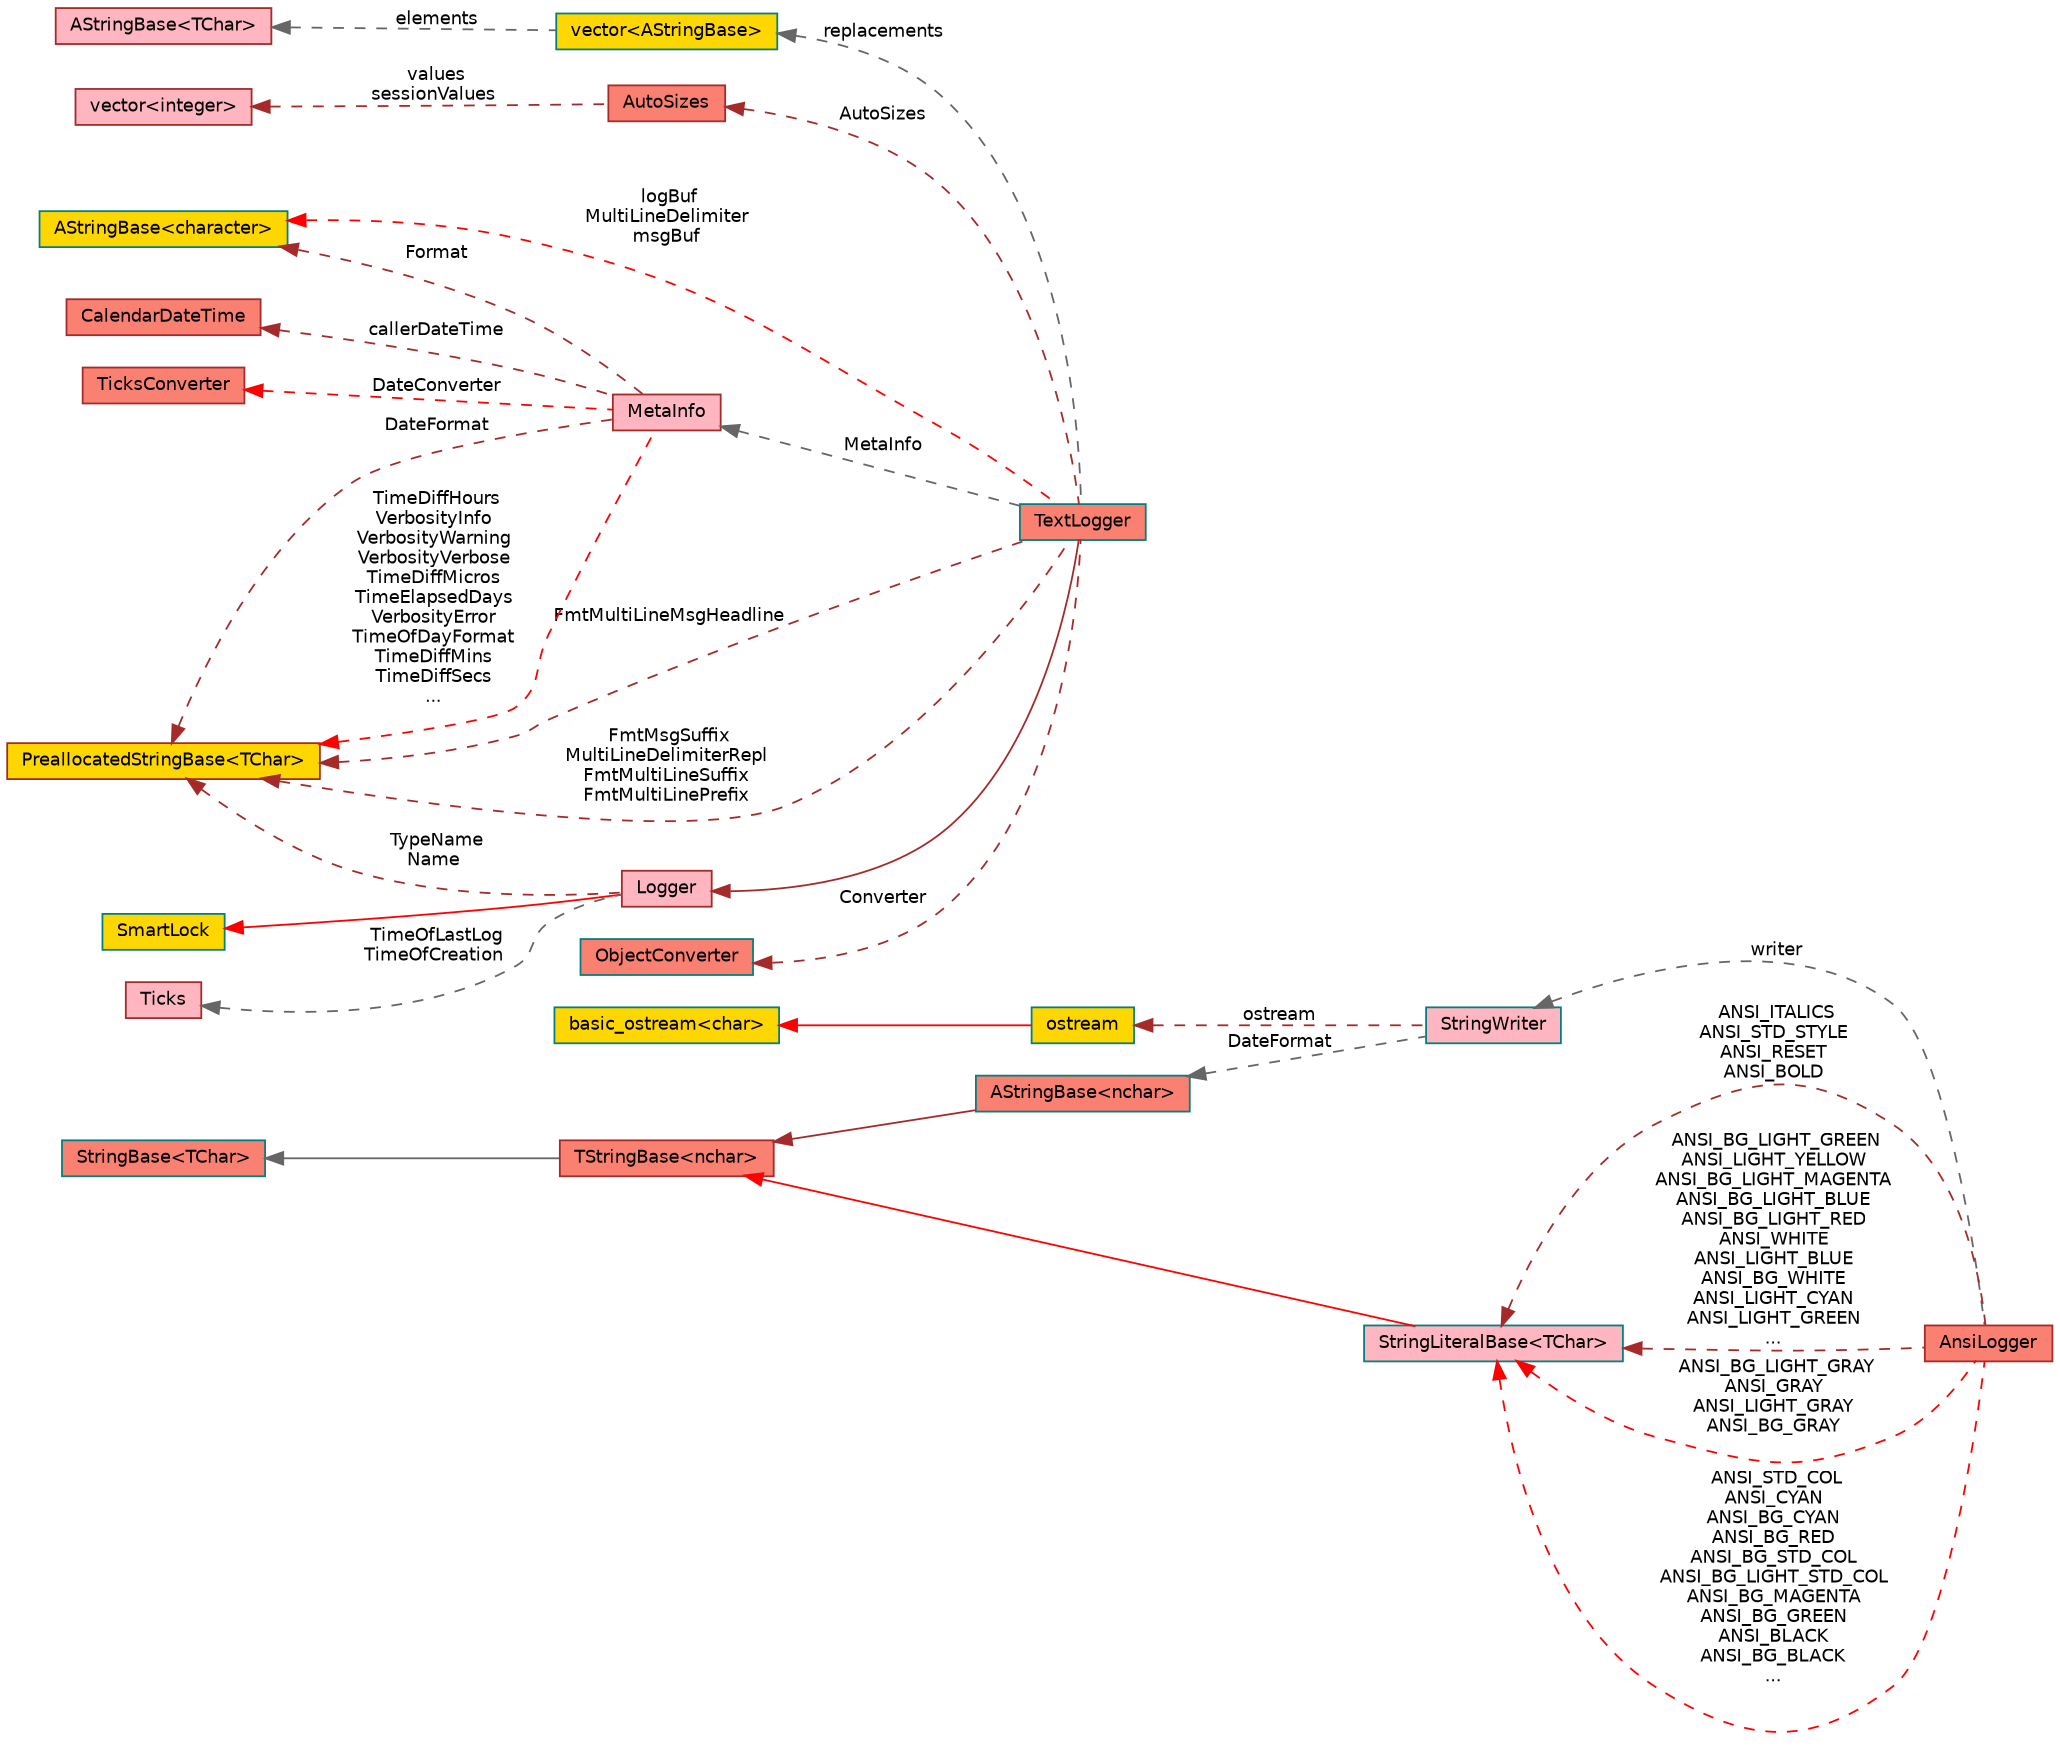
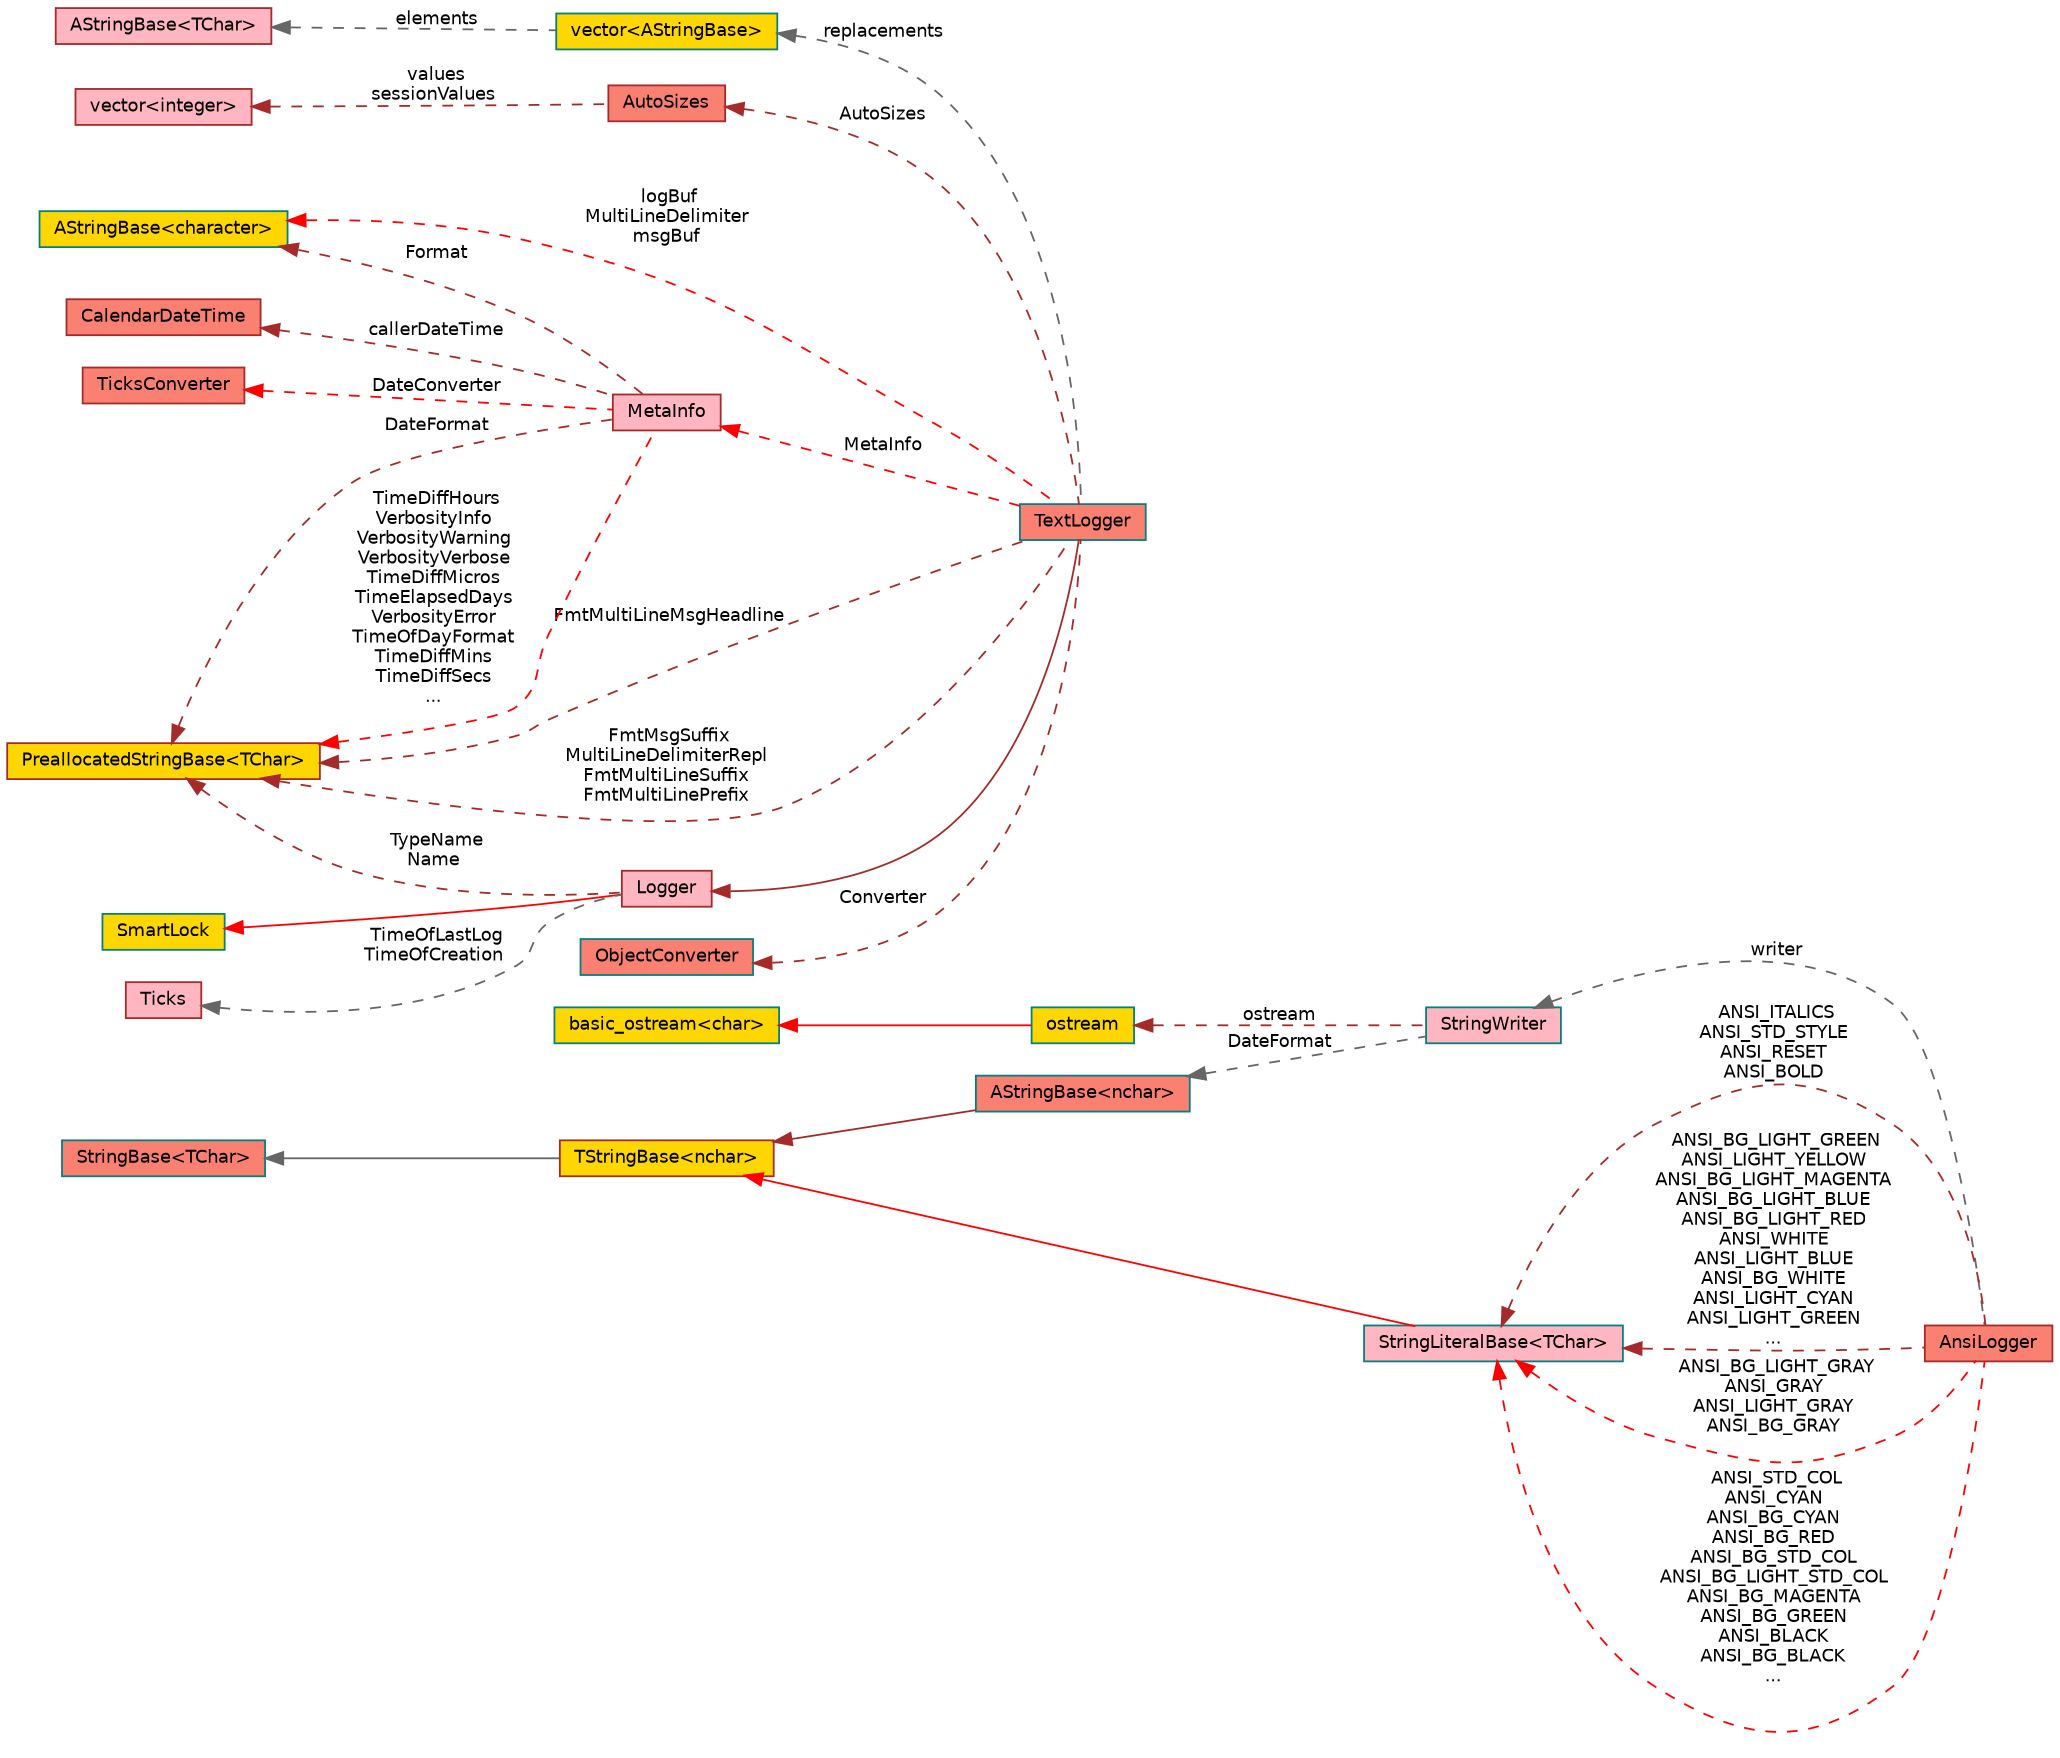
(879, 468) -> (879, 468)
(667, 1158) -> (667, 1158)
